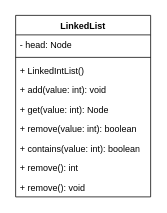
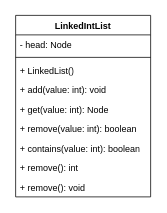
(83, 26) -> (83, 26)
(59, 71) -> (52, 71)
